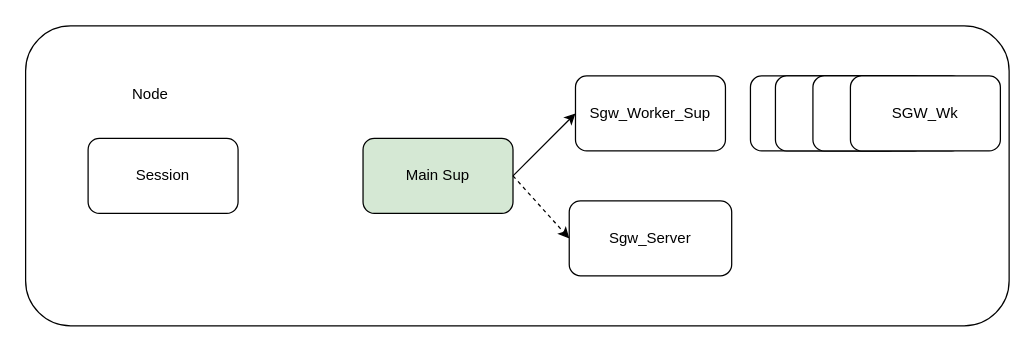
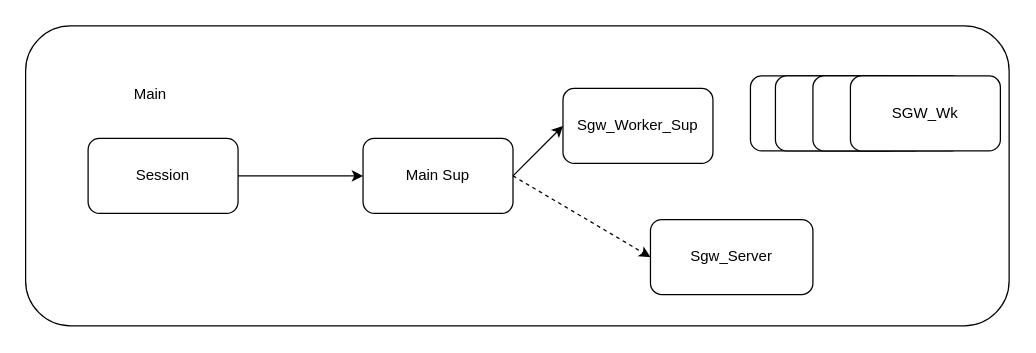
(151, 94) -> (151, 94)
(651, 113) -> (638, 126)
none -> (296, 176)
(438, 176) -> (438, 176)
(651, 238) -> (732, 257)
